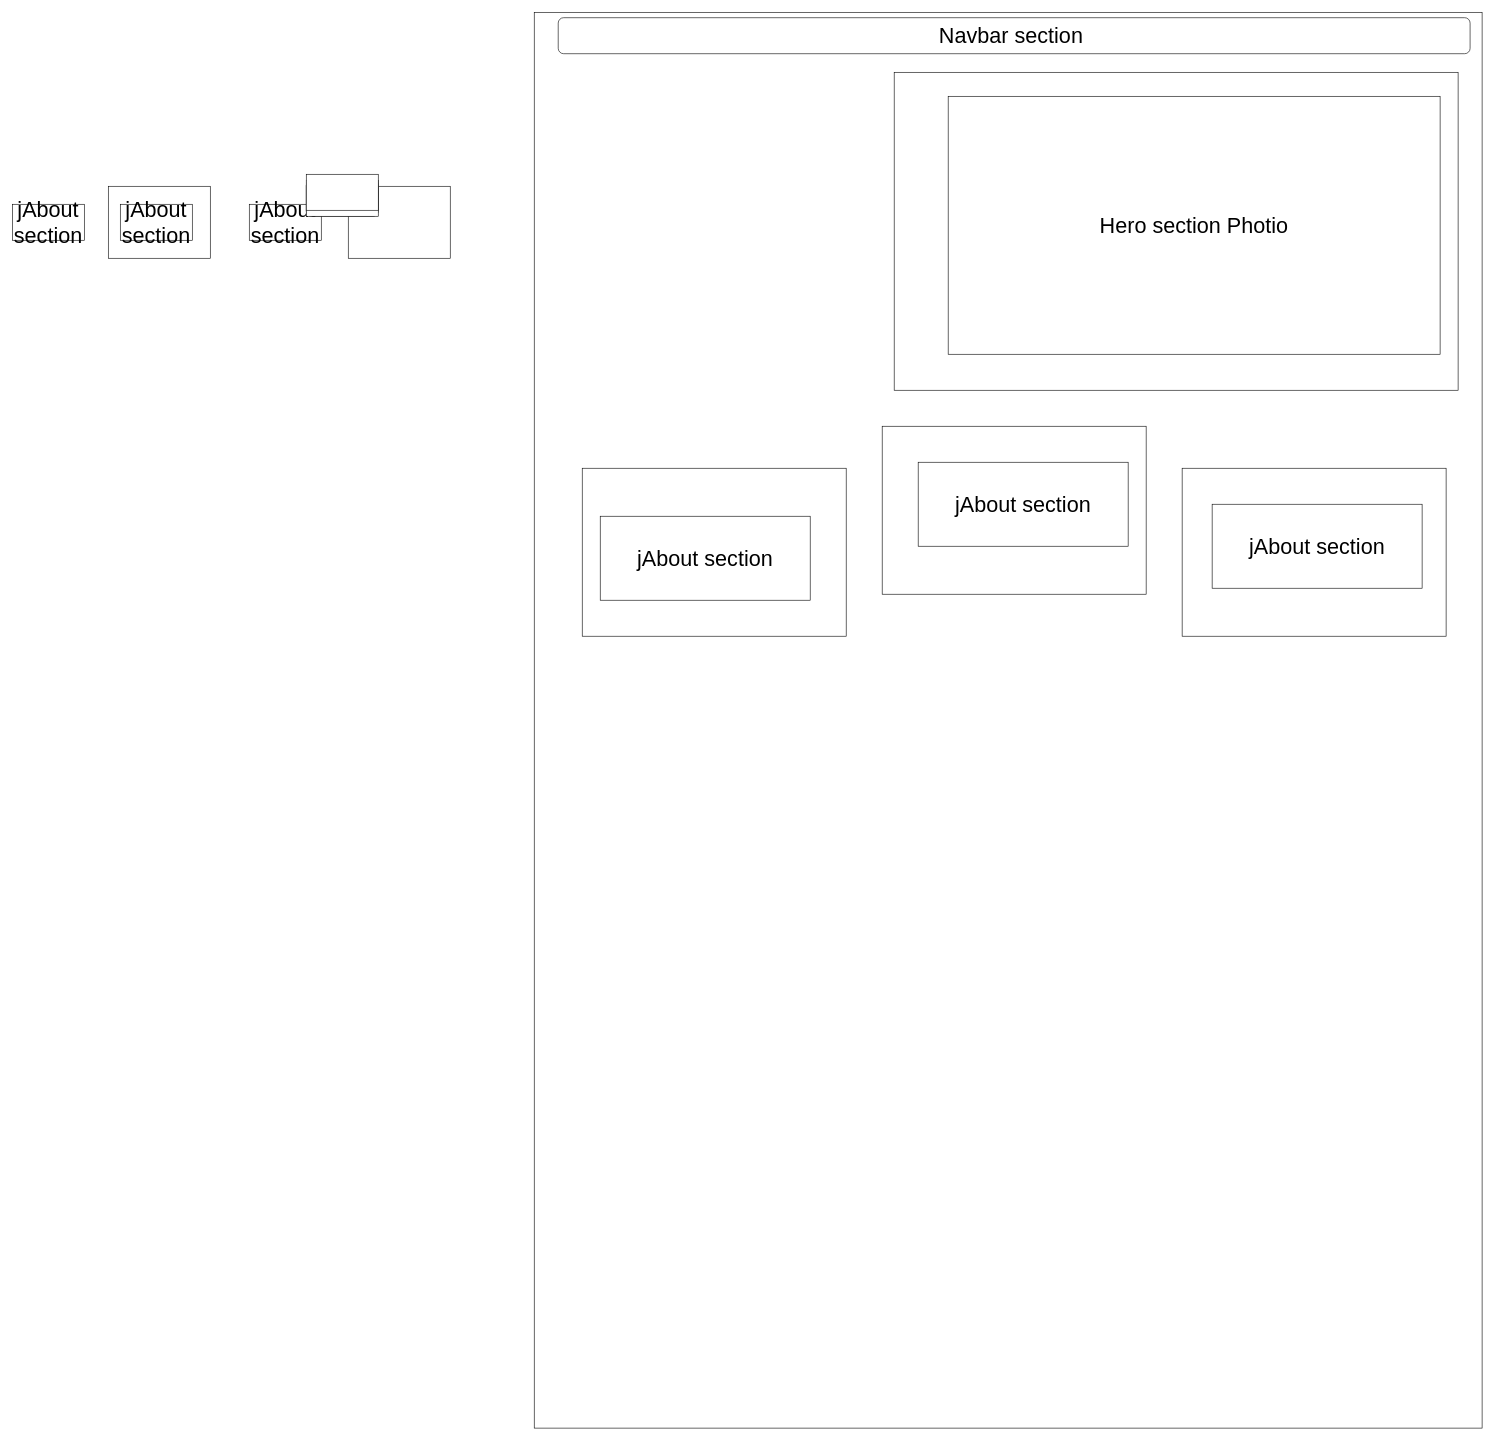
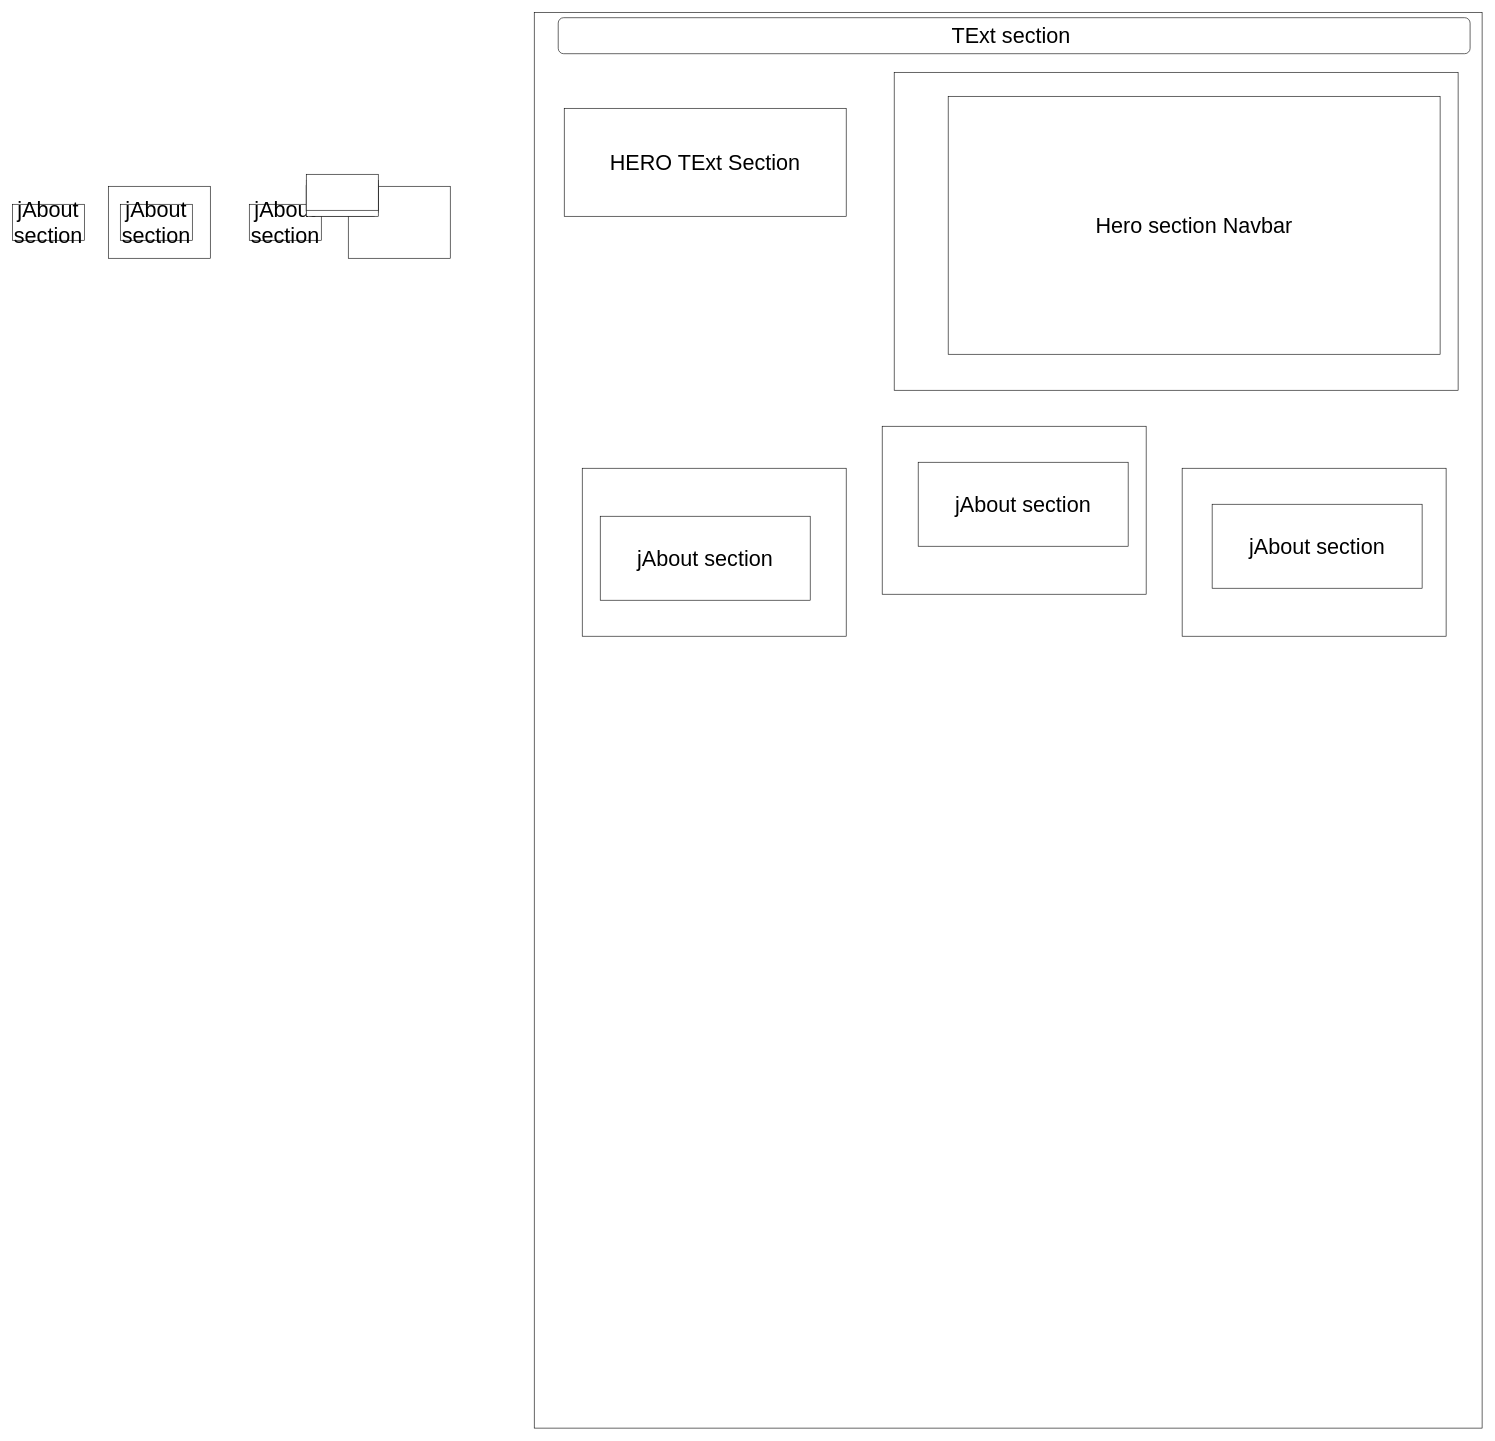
(1014, 36) -> (1014, 36)
none -> (705, 162)
(1194, 225) -> (1194, 225)
